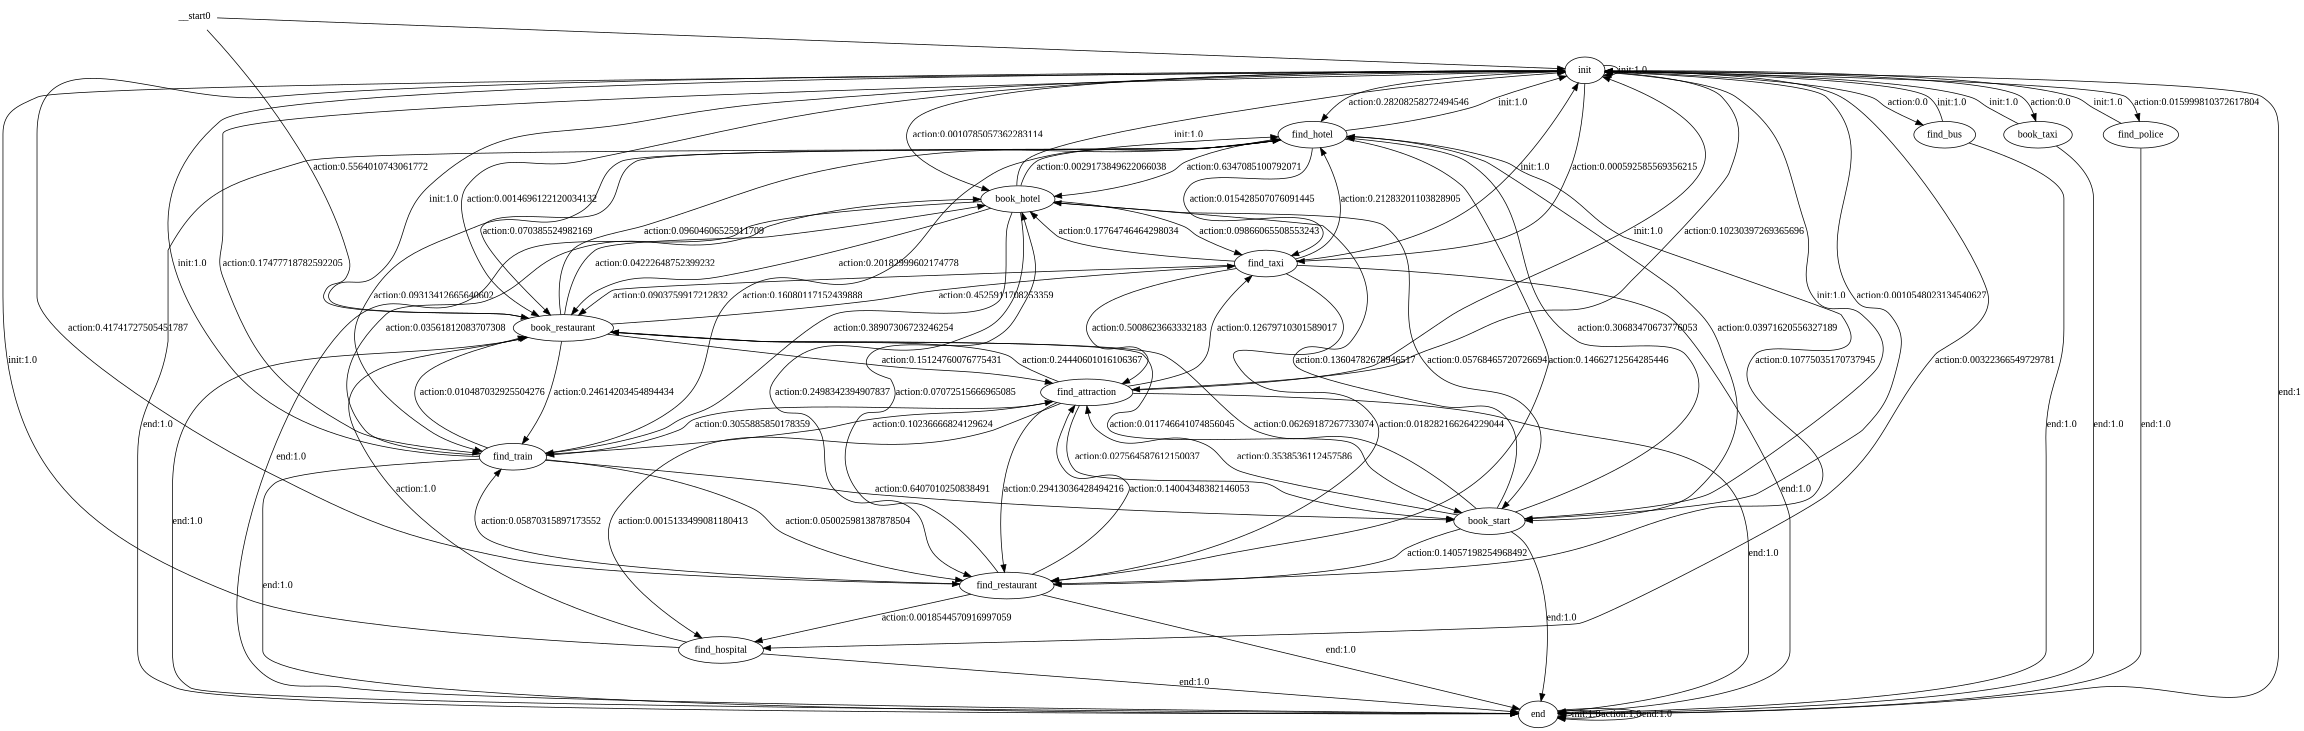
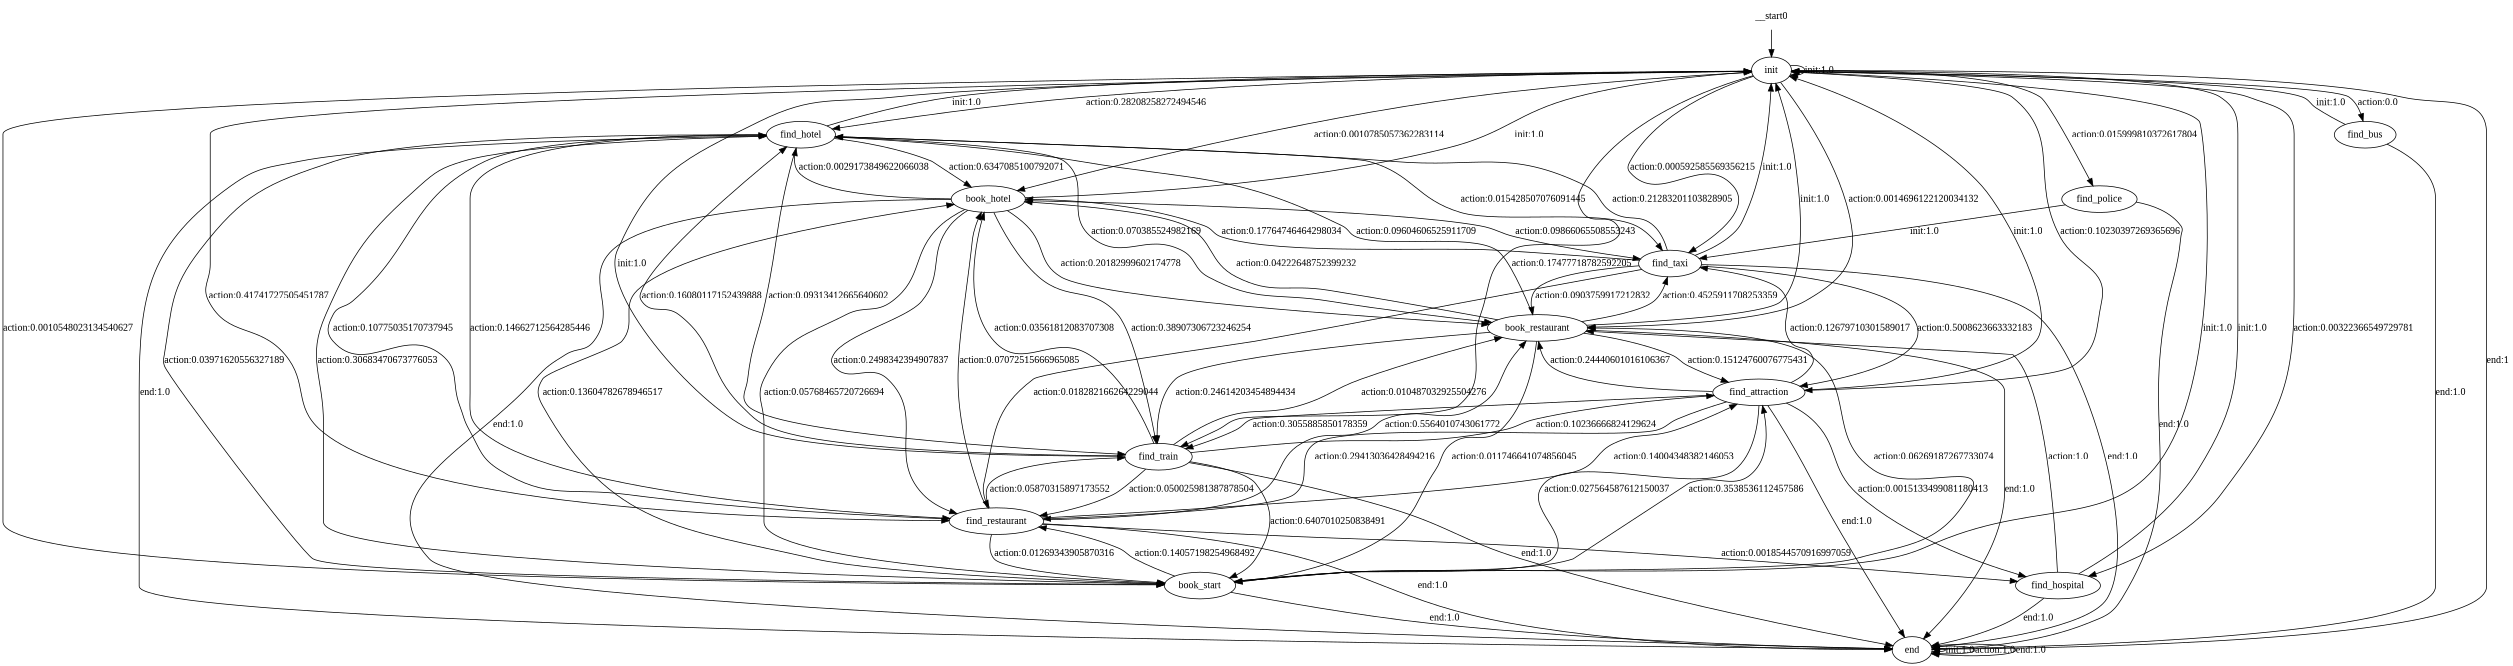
(1871, 75) -> (1886, 231)
(2038, 135) -> none
(346, 250) -> (1291, 451)
none -> (1048, 572)
